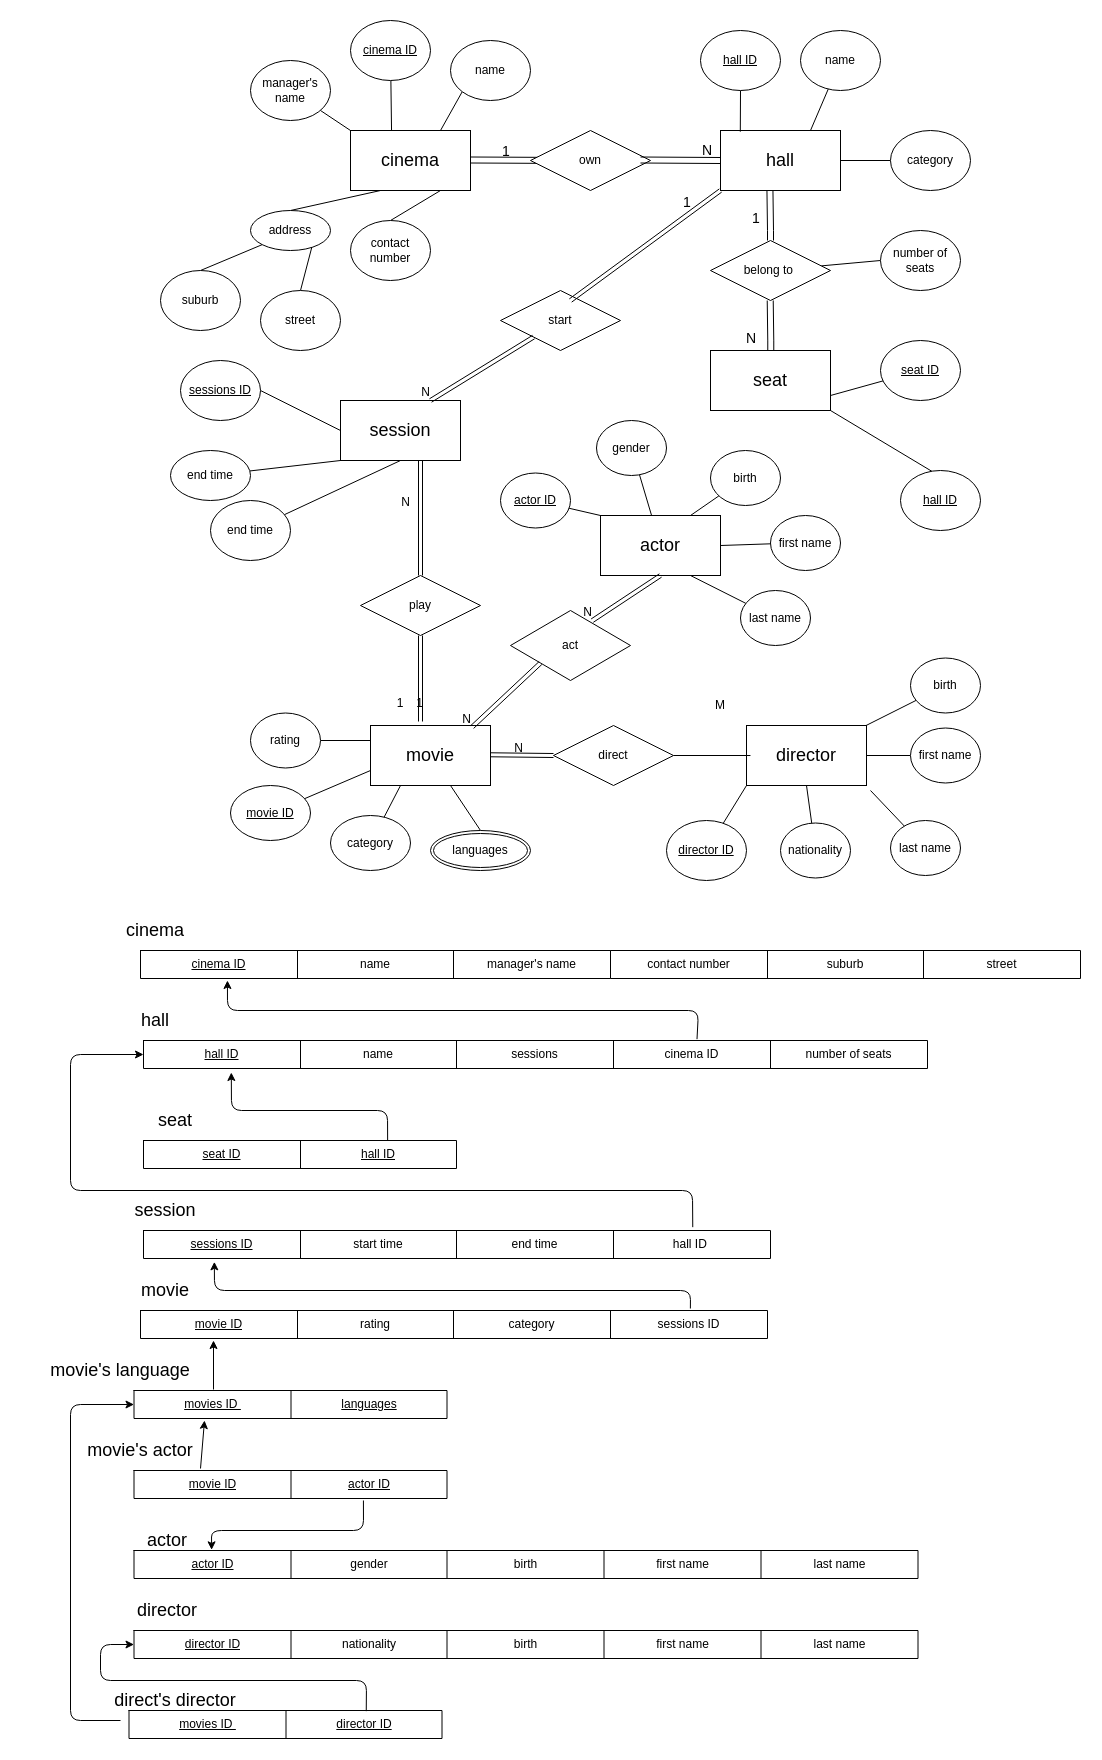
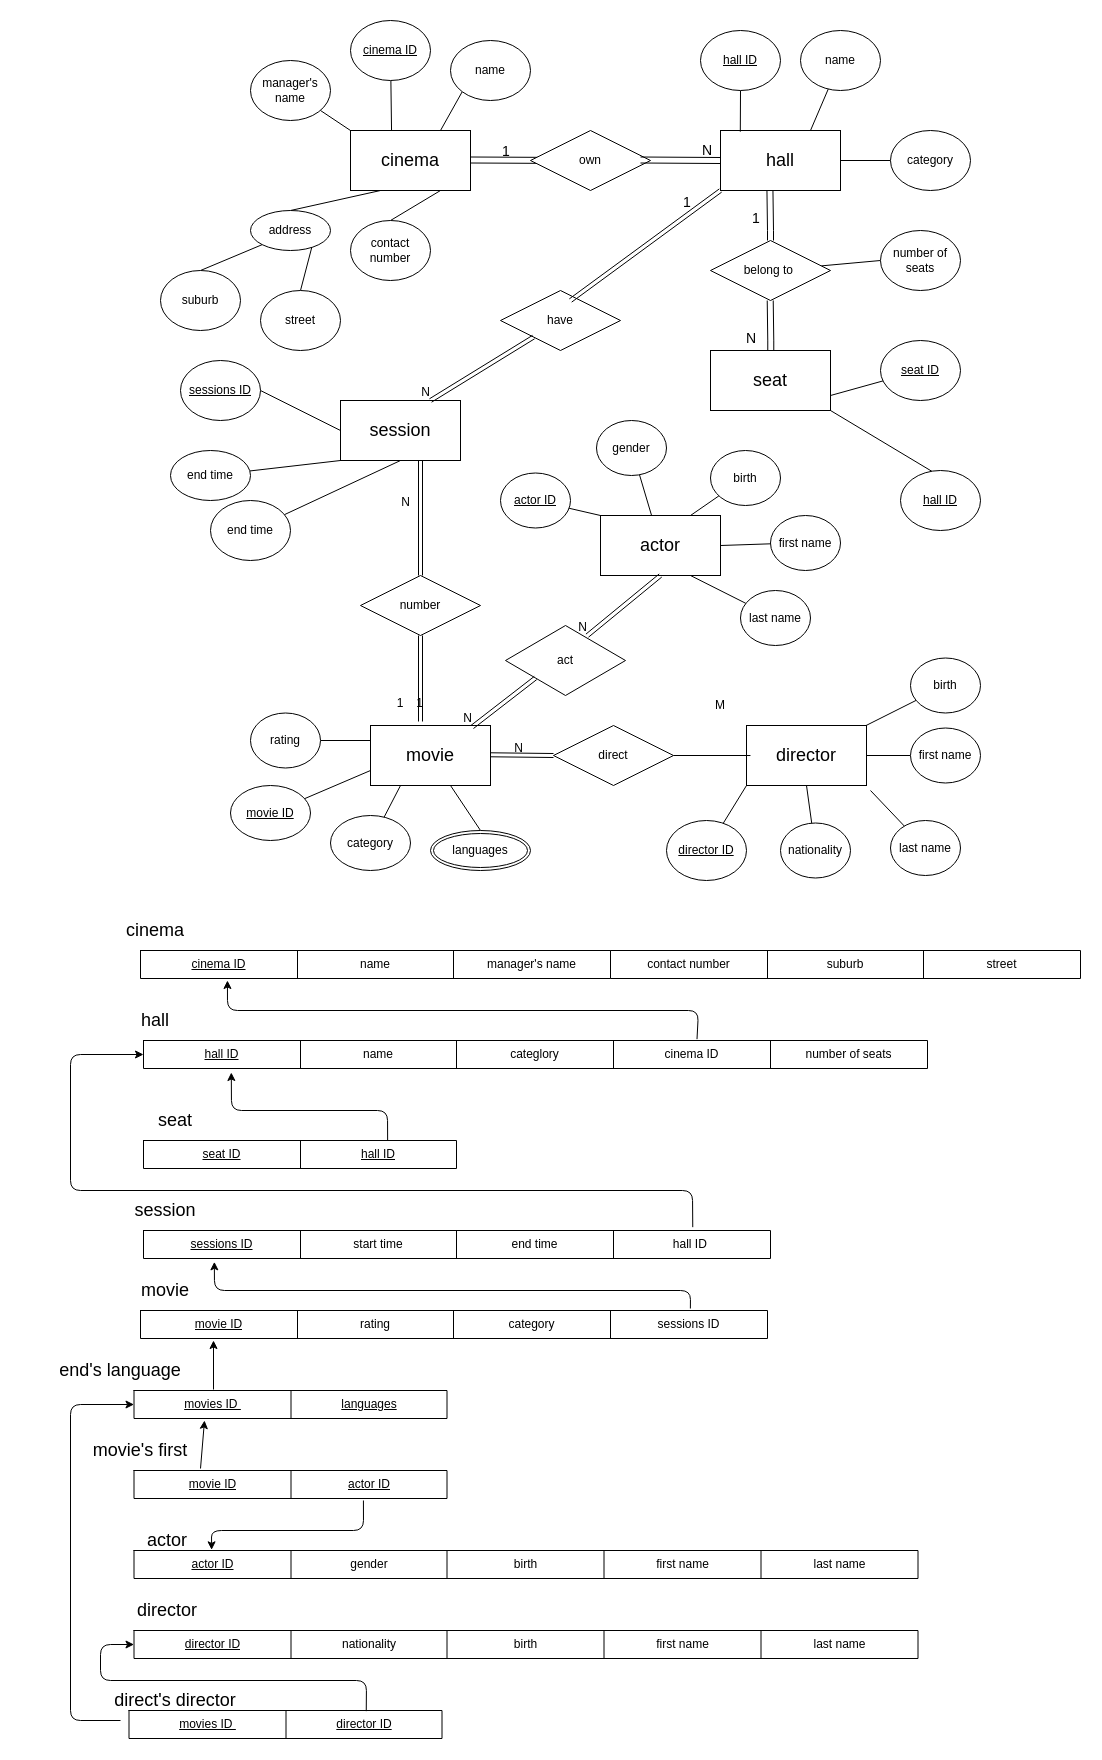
(561, 321) -> (561, 321)
(421, 606) -> (421, 606)
(571, 646) -> (566, 661)
(535, 1055) -> (535, 1055)
(121, 1371) -> (121, 1371)
(141, 1451) -> (141, 1451)
